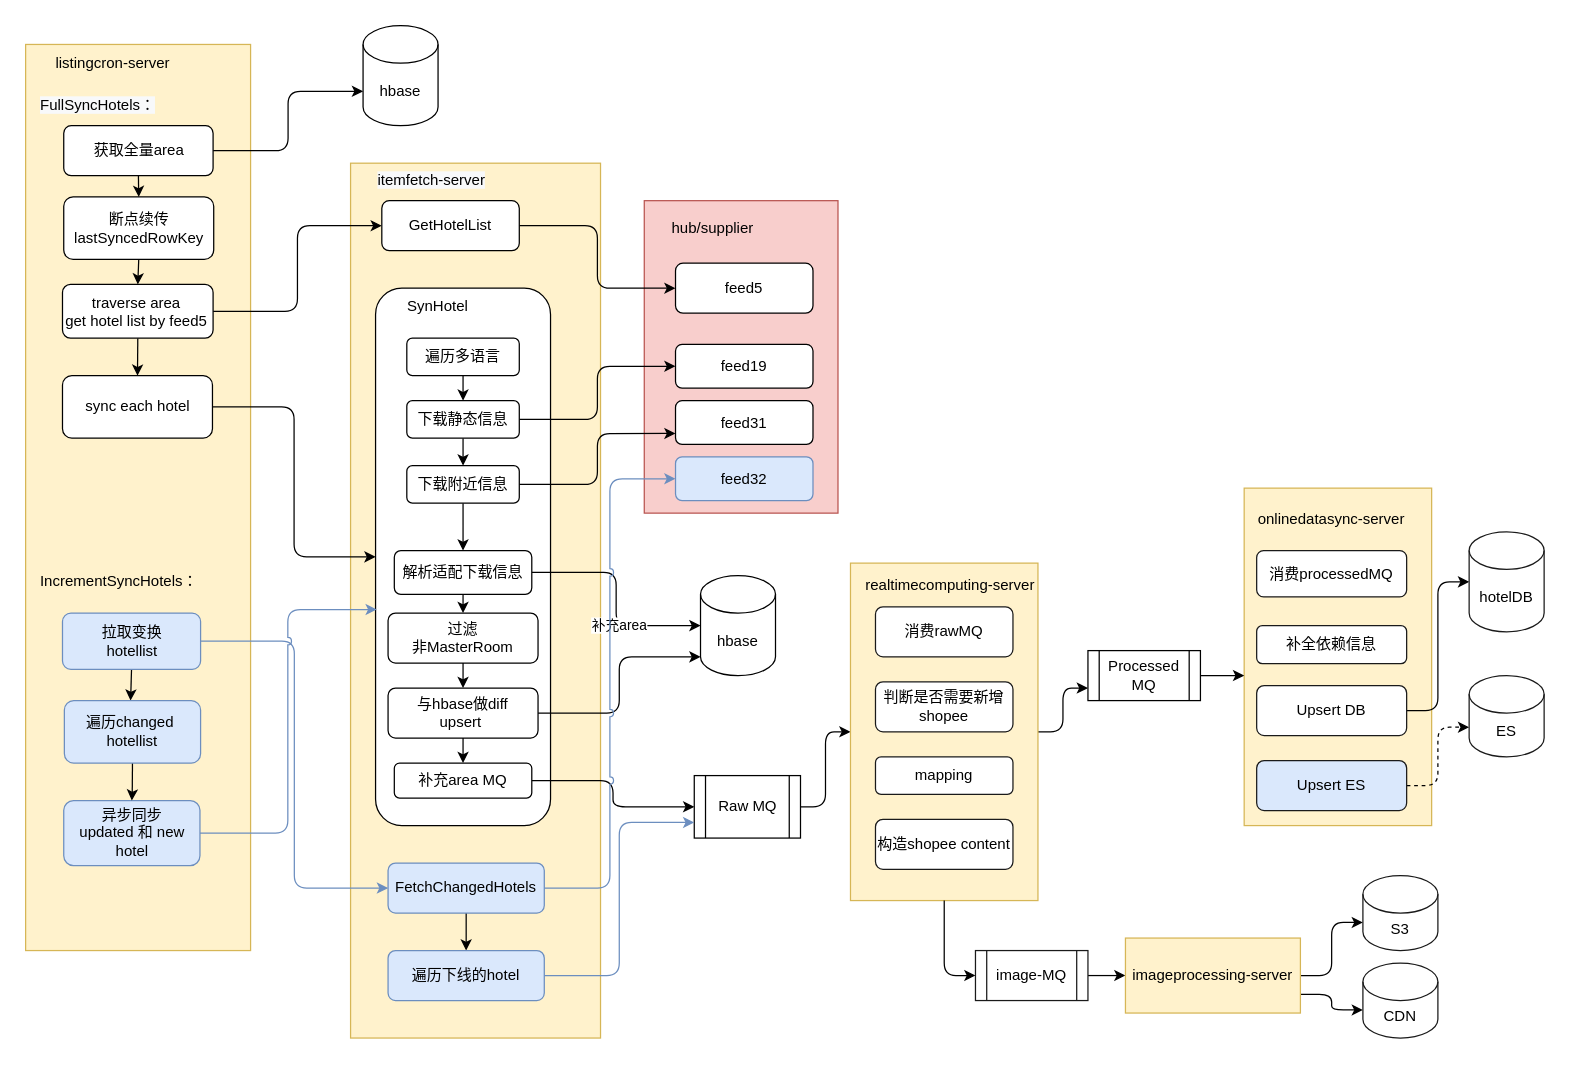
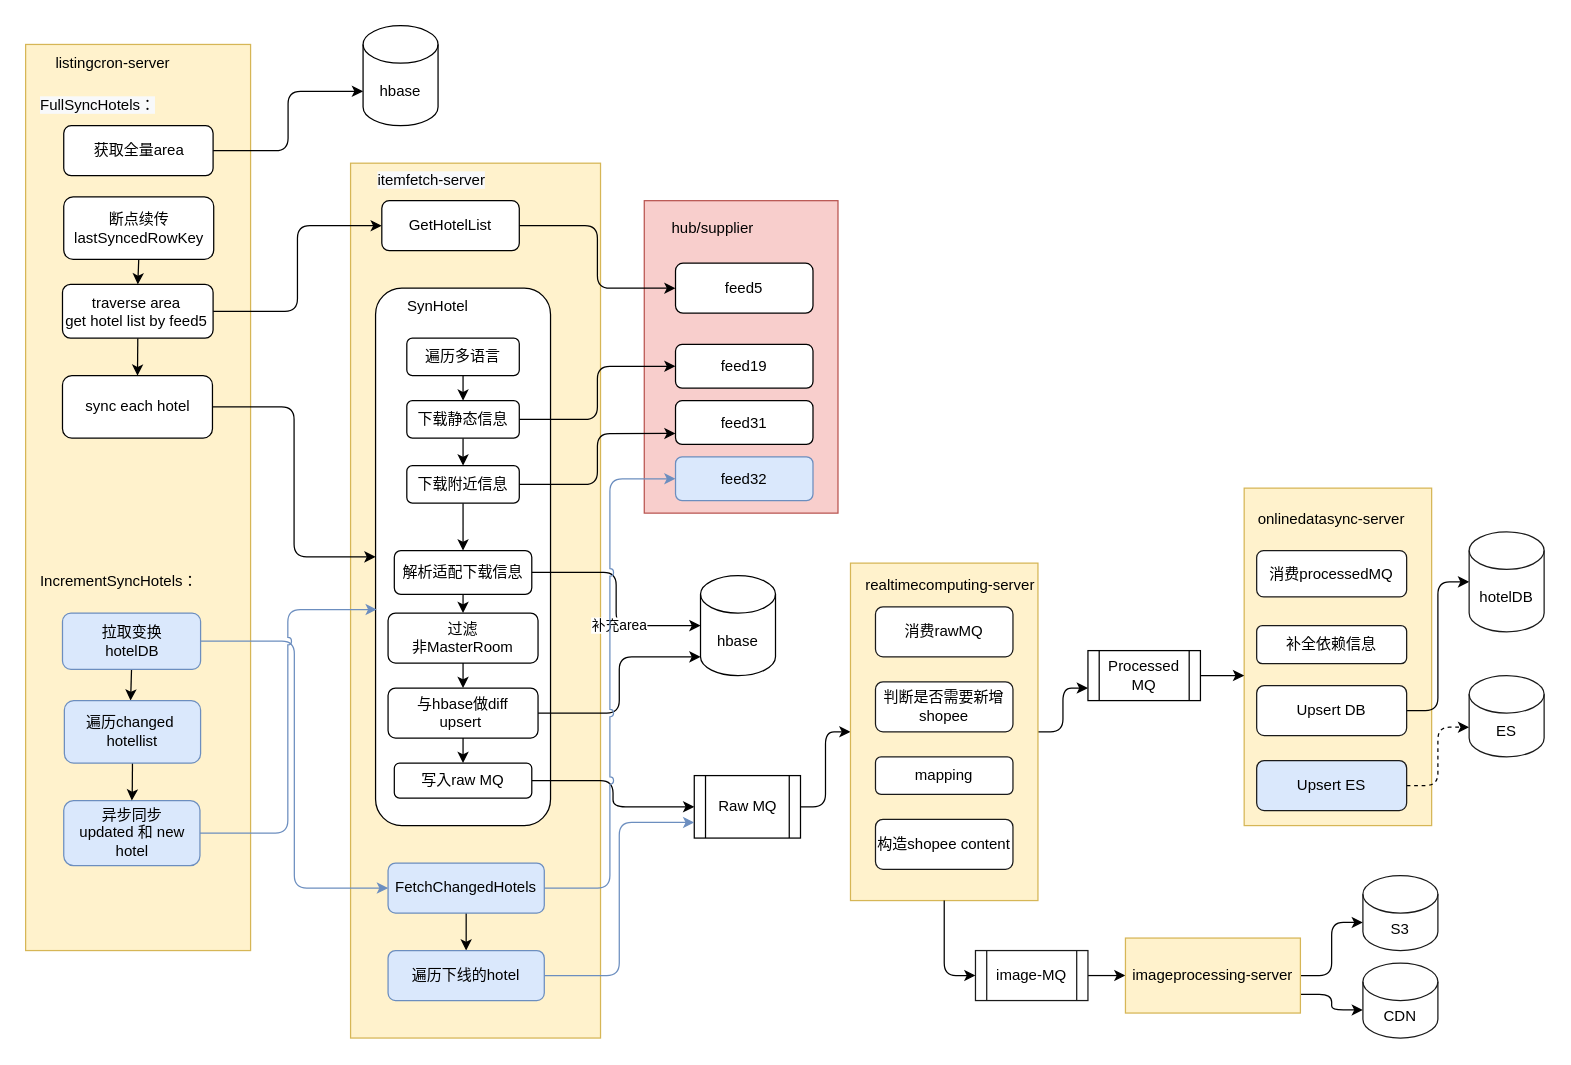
(139, 182) -> none
(133, 642) -> (133, 642)
(463, 781) -> (463, 781)
